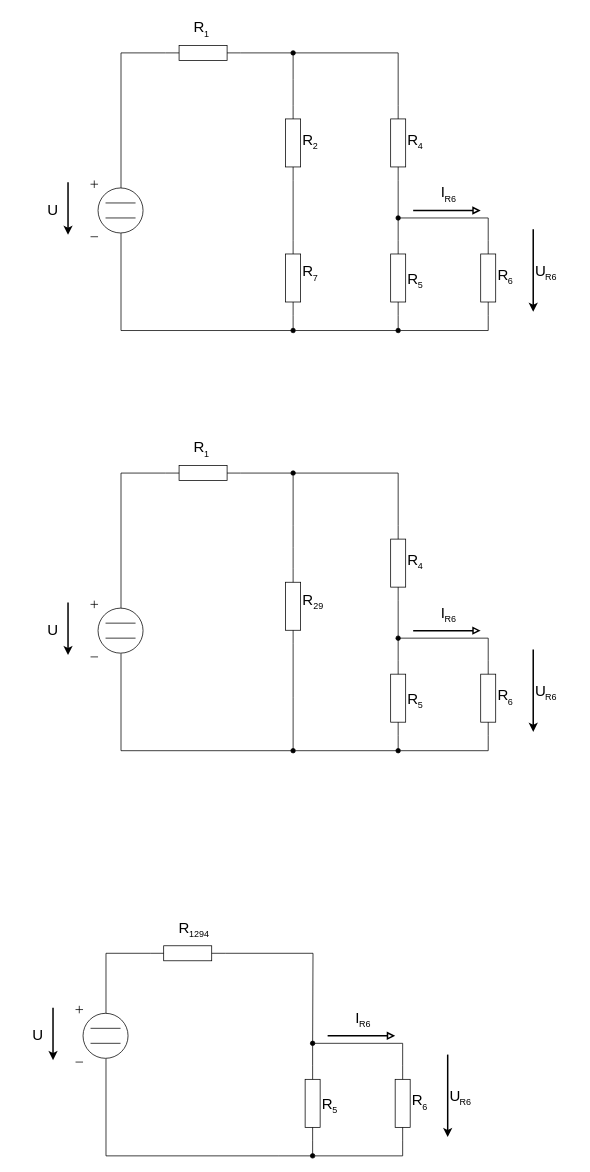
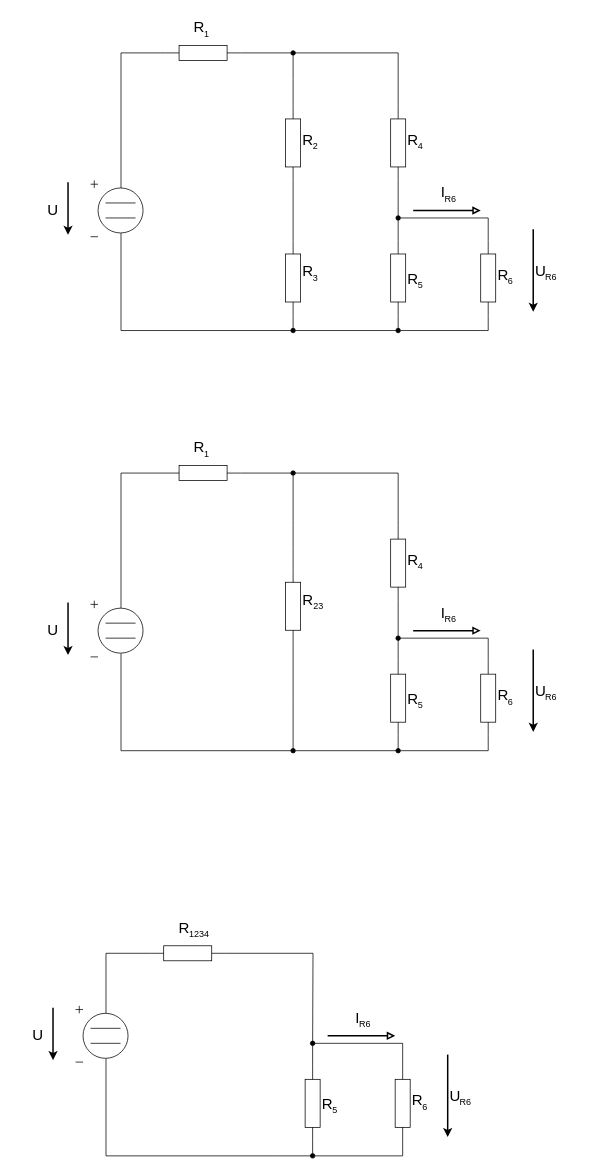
(315, 278) -> (315, 278)
(318, 606) -> (318, 606)
(199, 934) -> (199, 934)
